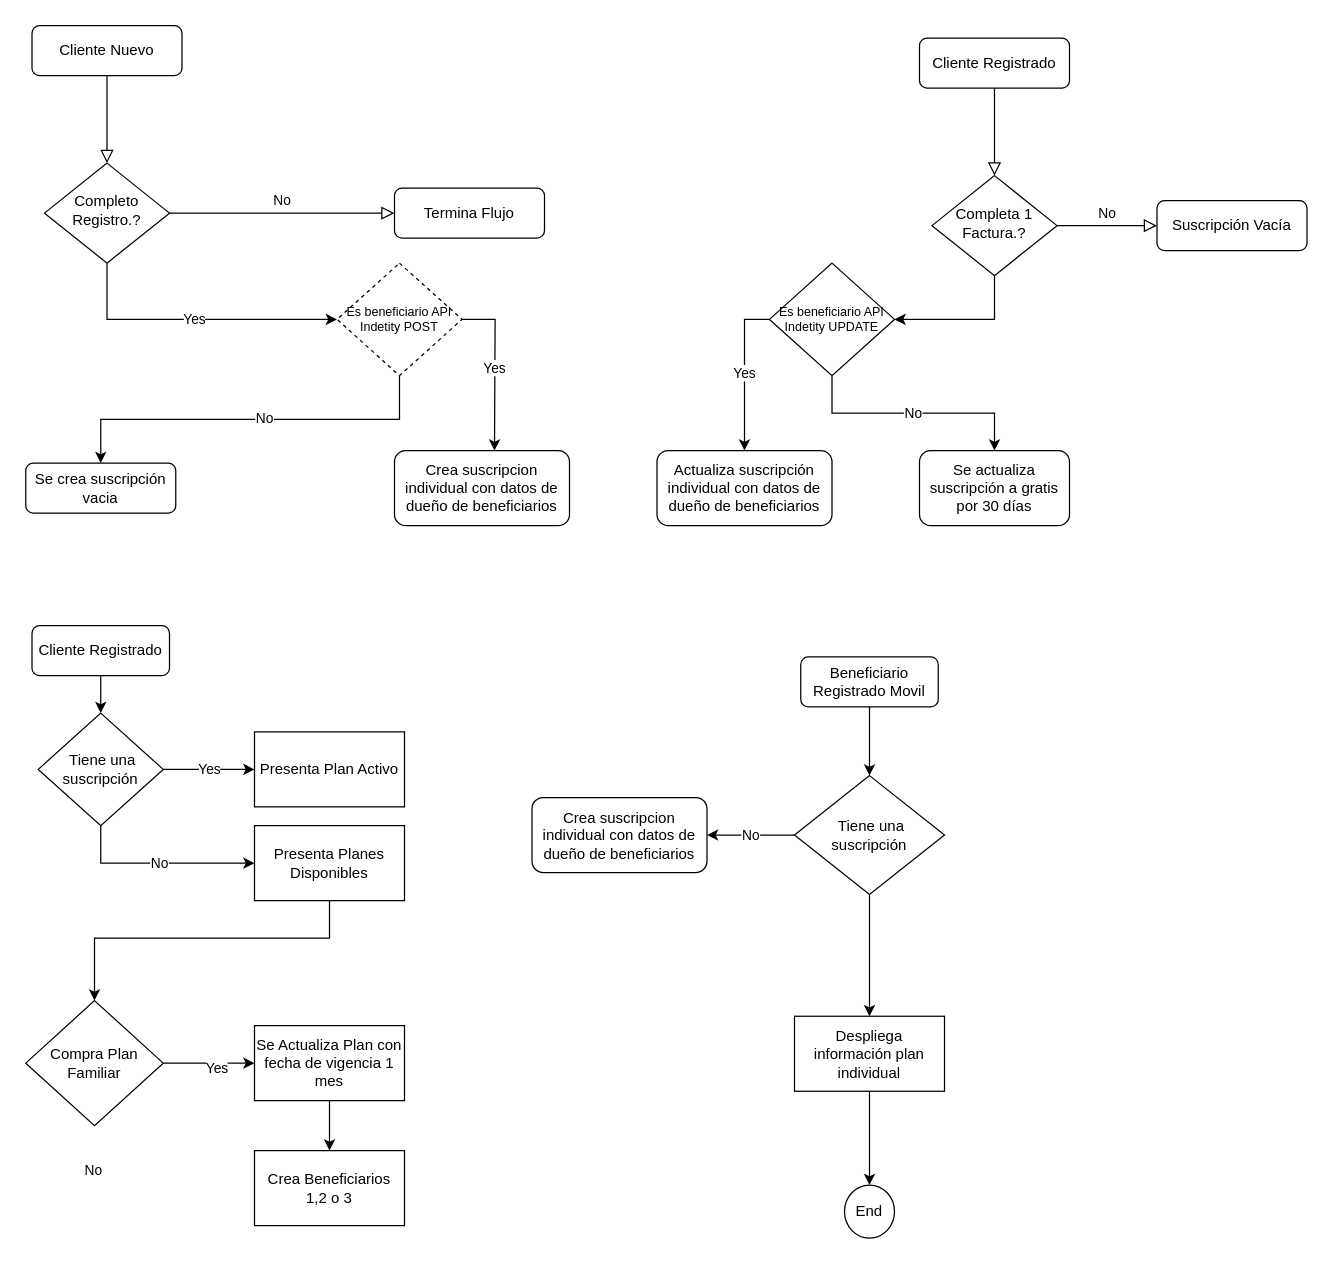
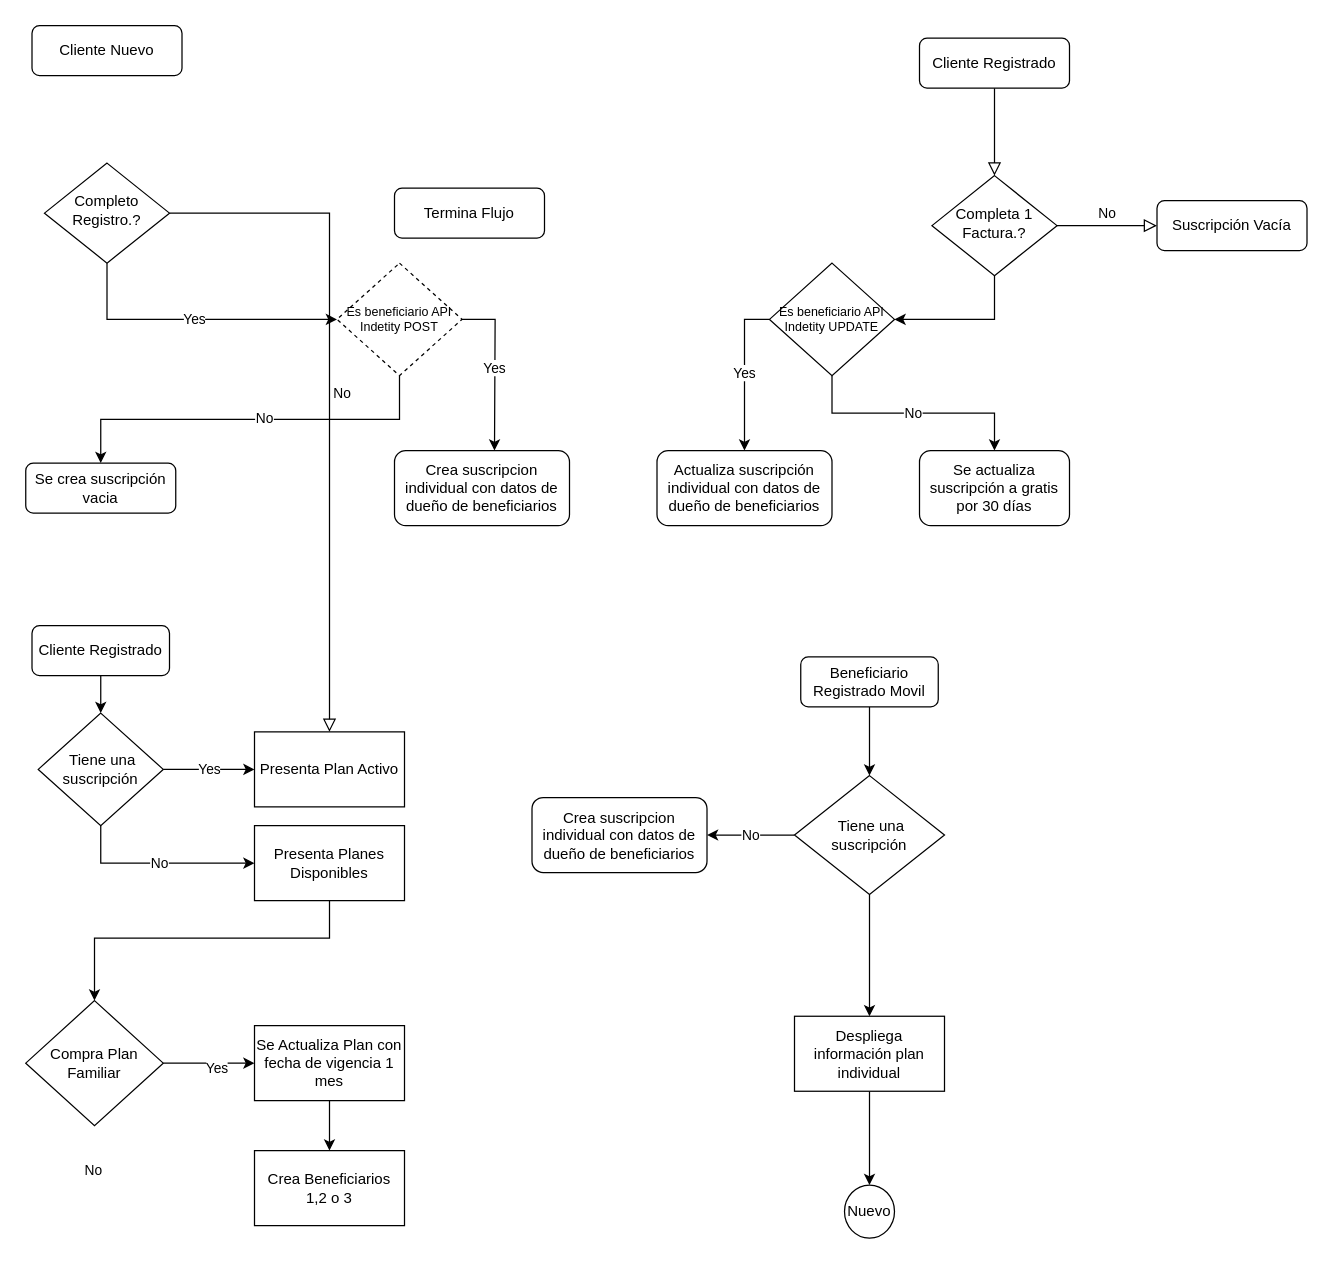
(107, 113) -> none
(354, 213) -> (329, 465)
(869, 1212) -> (869, 1212)
